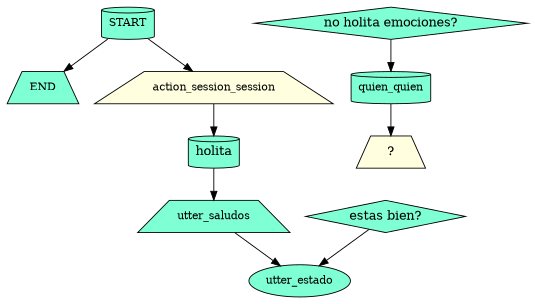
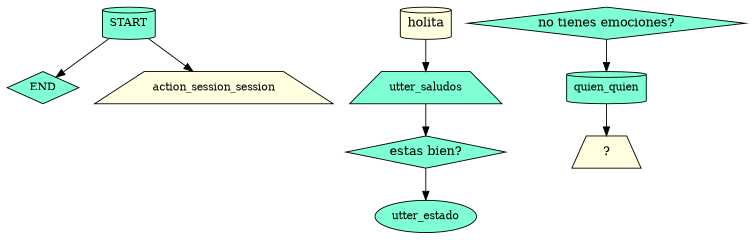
(391, 23) -> (606, 23)
(43, 88) -> (43, 88)
(214, 115) -> none
(214, 152) -> (426, 23)
(254, 247) -> (426, 115)
